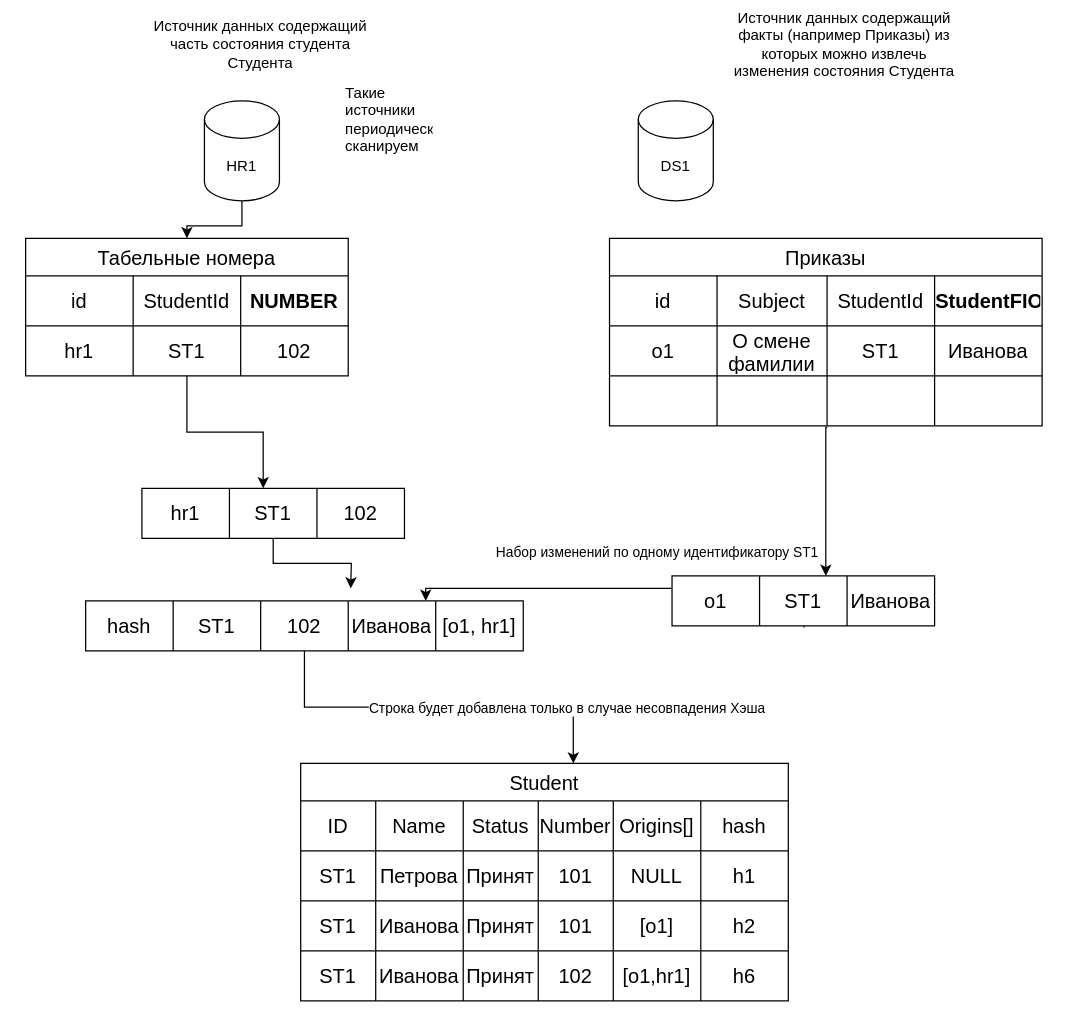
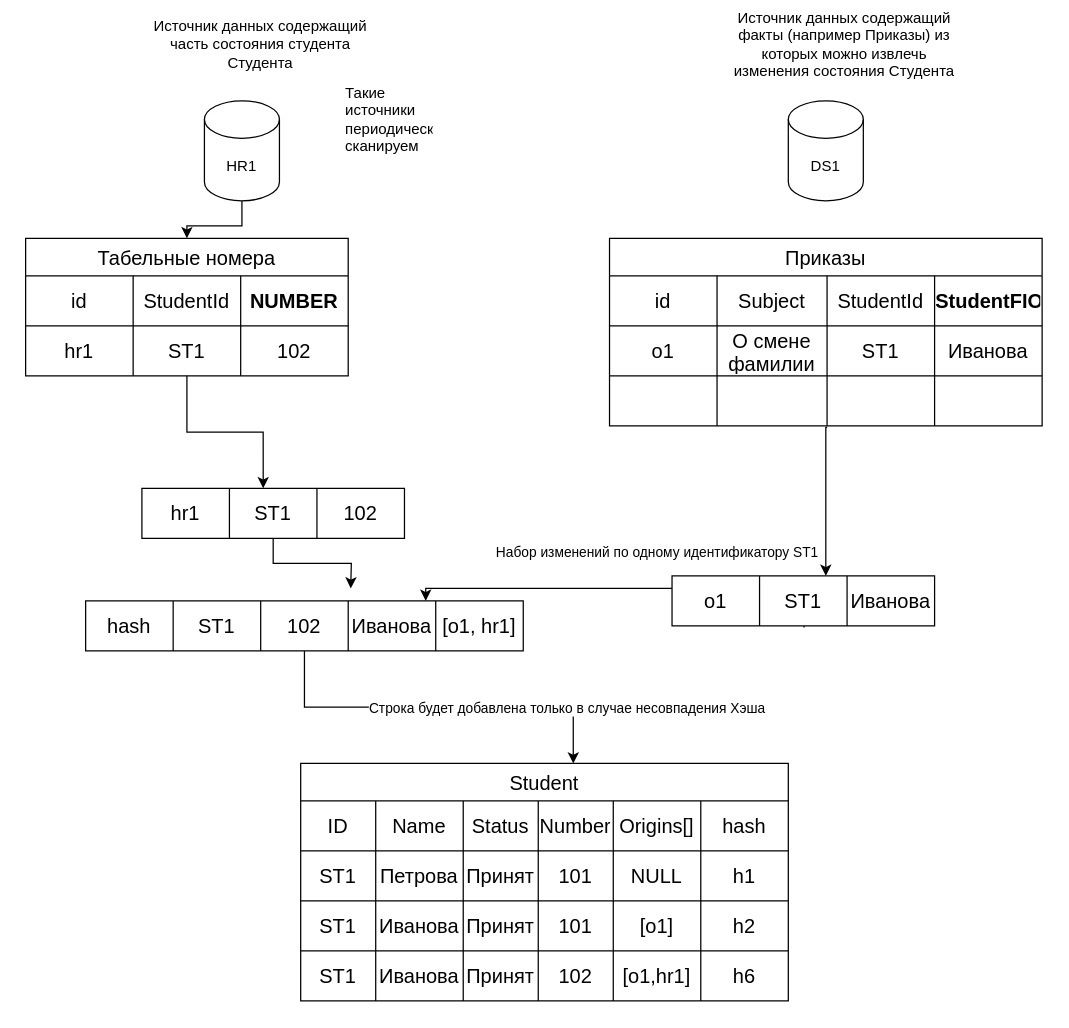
(676, 151) -> (826, 151)
